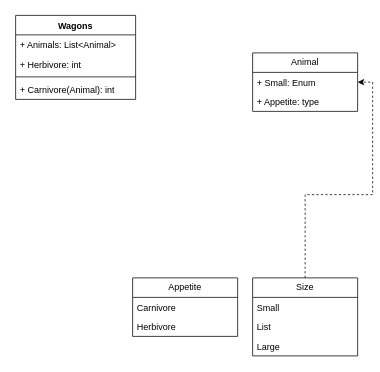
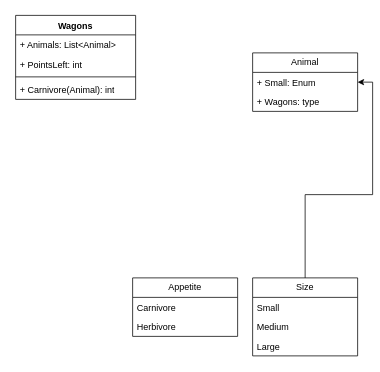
(54, 65) -> (57, 65)
(293, 103) -> (289, 103)
(358, 195) -> (358, 195)
(266, 328) -> (271, 328)
